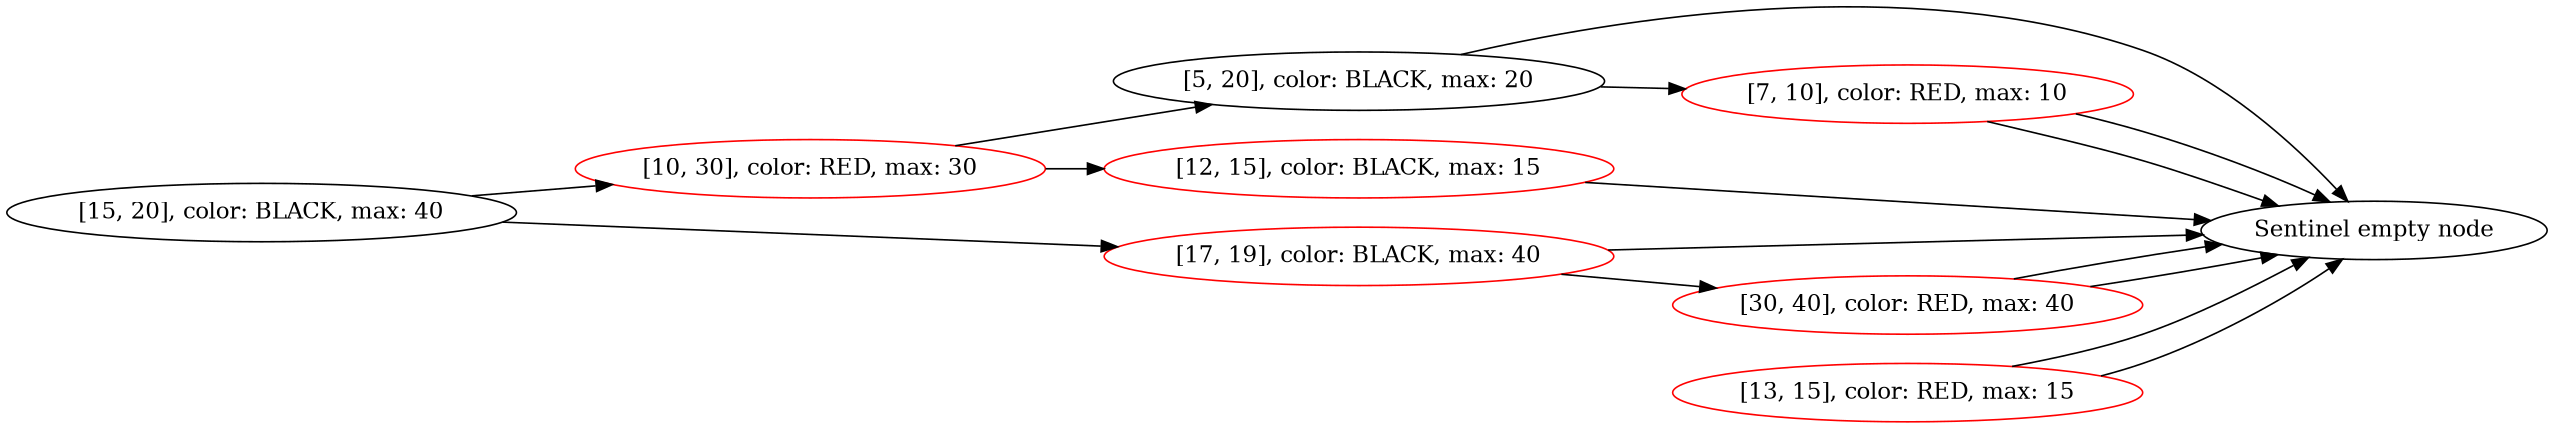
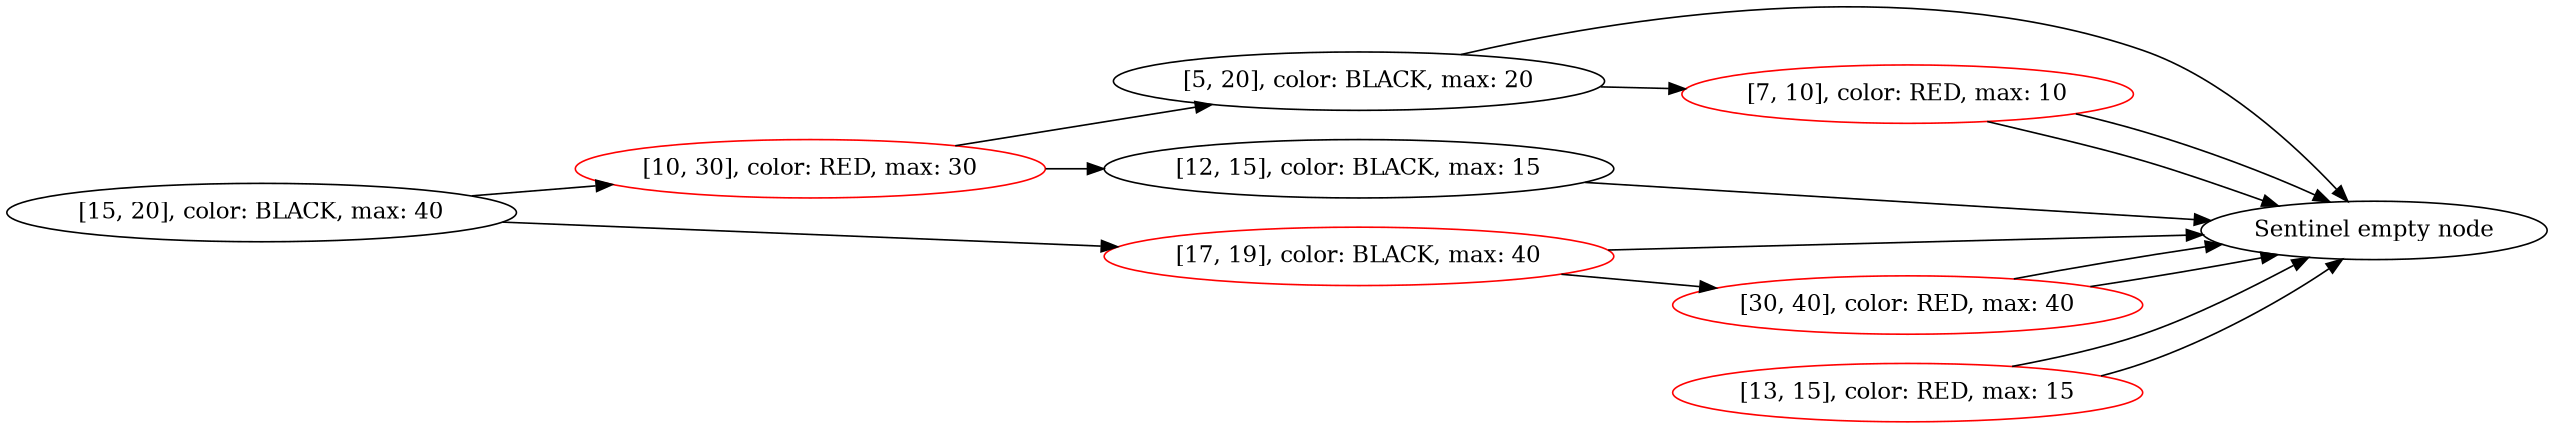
(1359, 169) -> (1359, 169)
